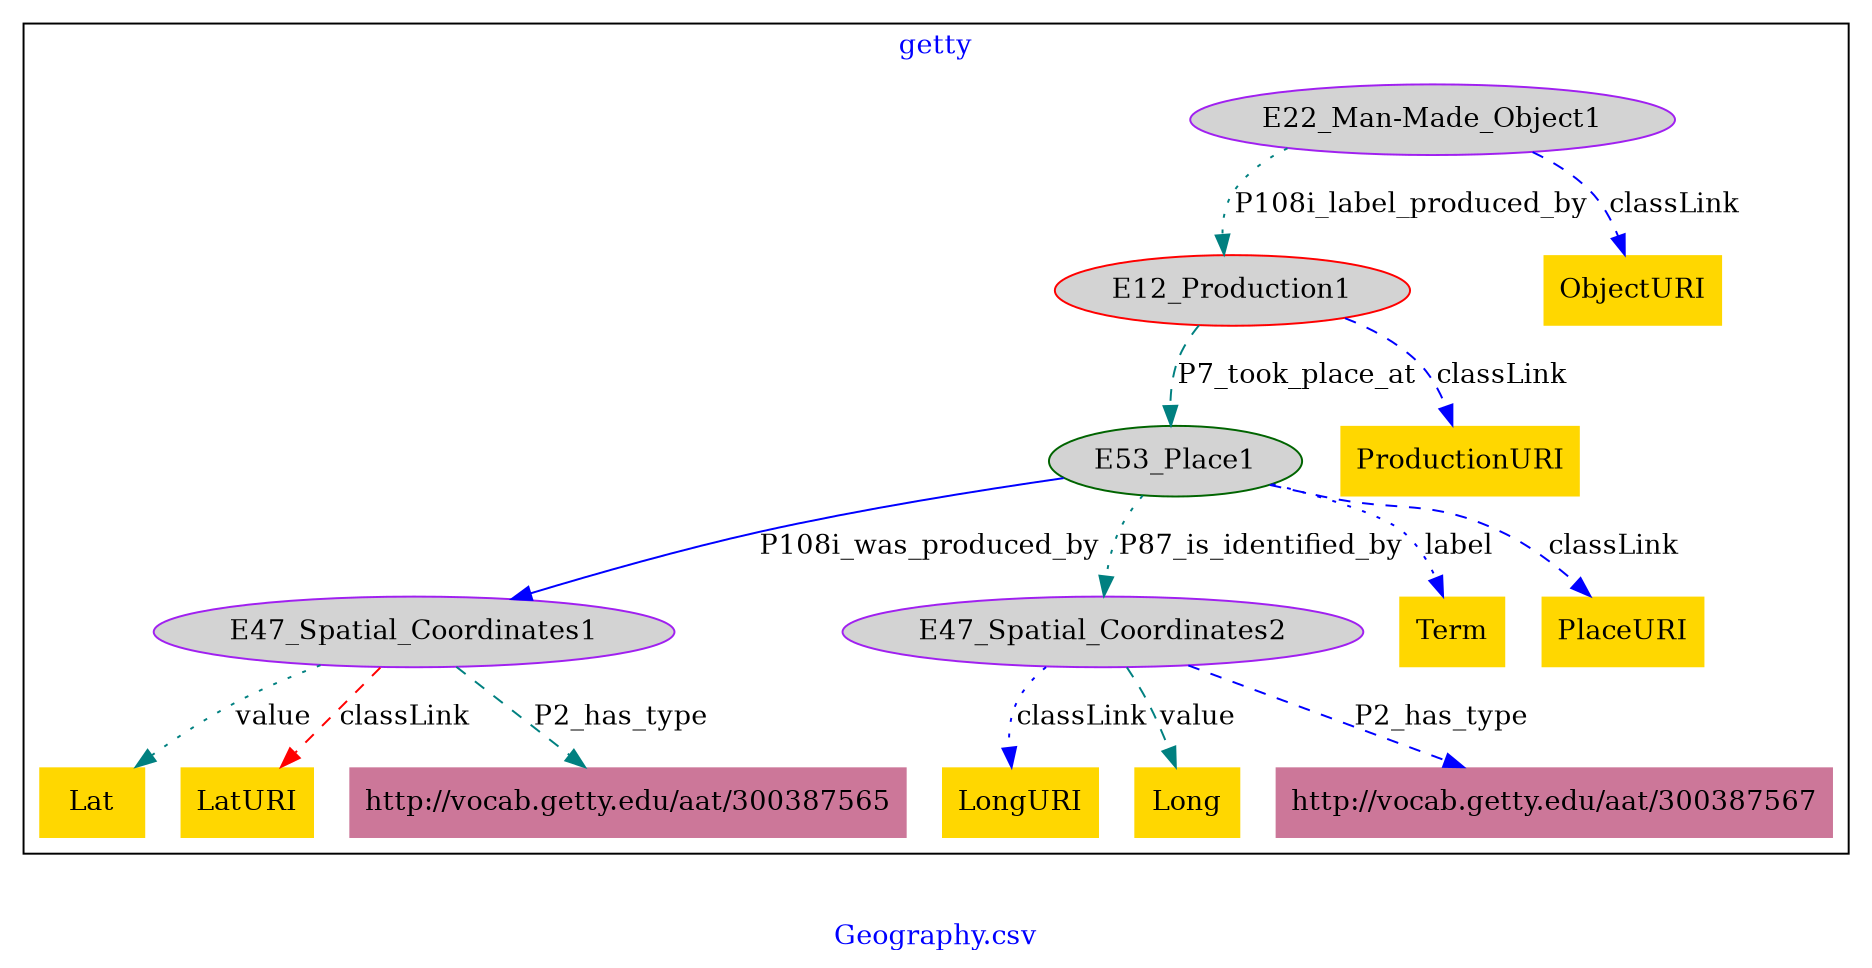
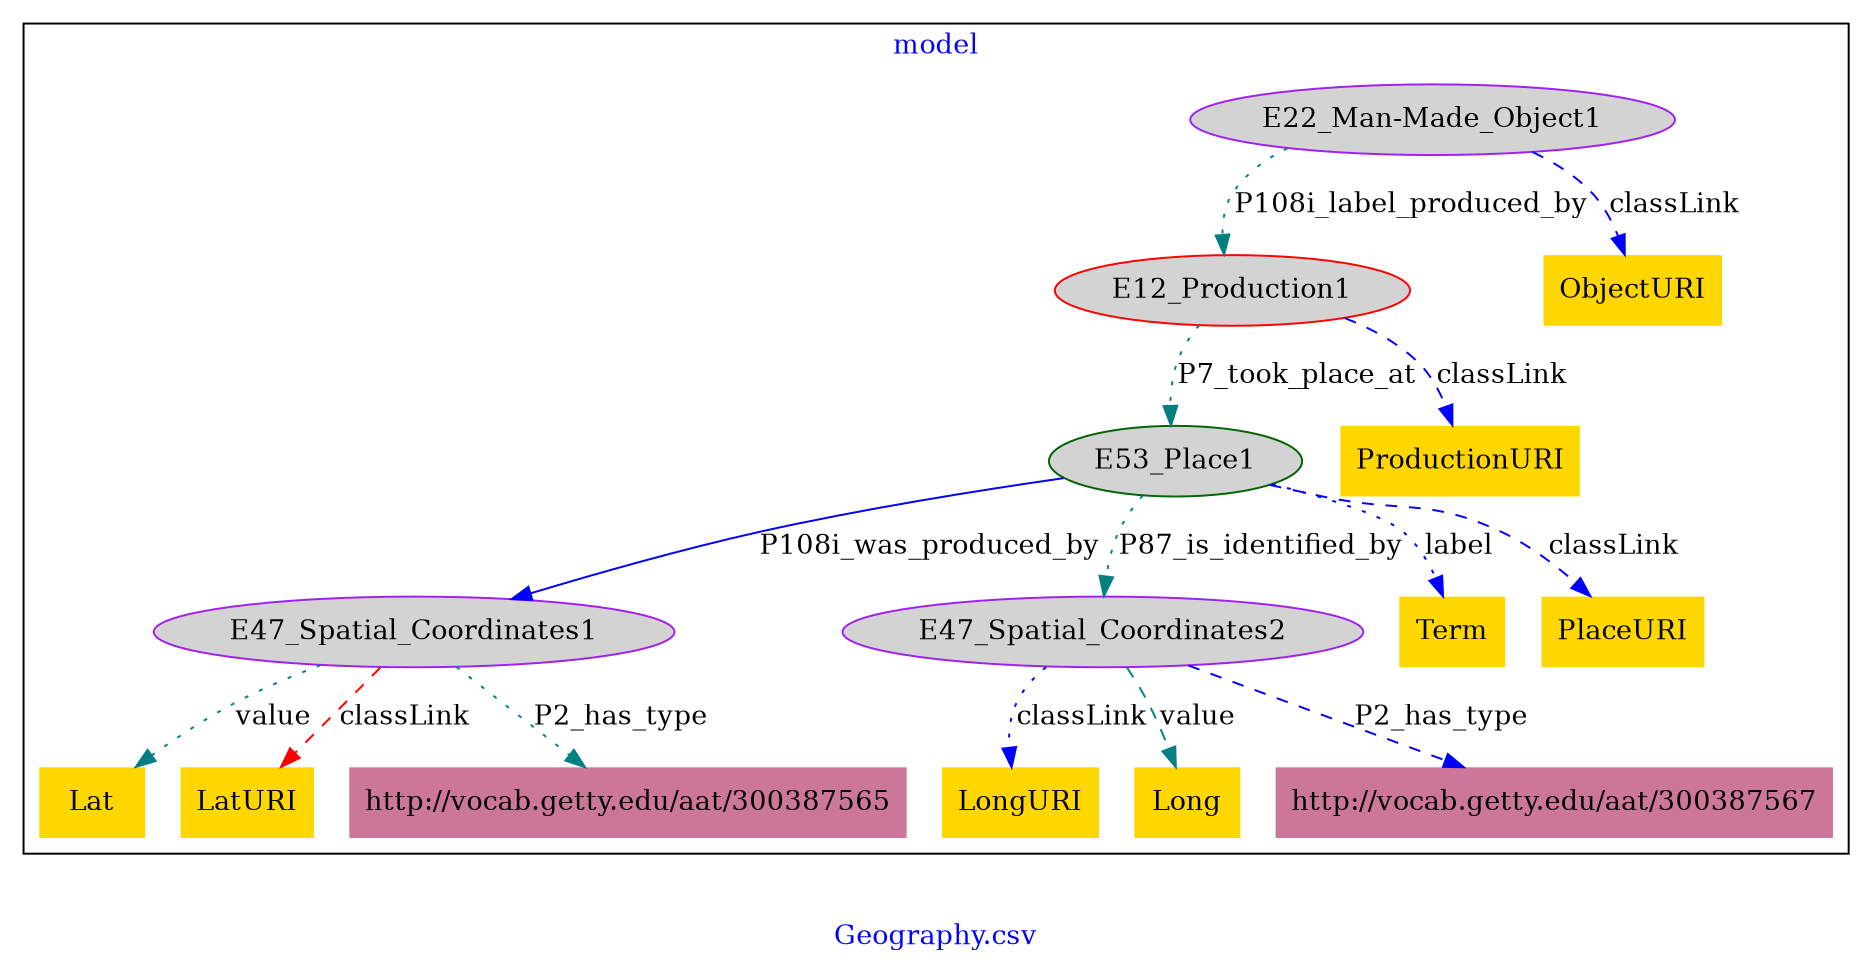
(936, 46) -> (936, 46)
(1177, 363) -> (1177, 363)
(513, 711) -> (513, 711)
